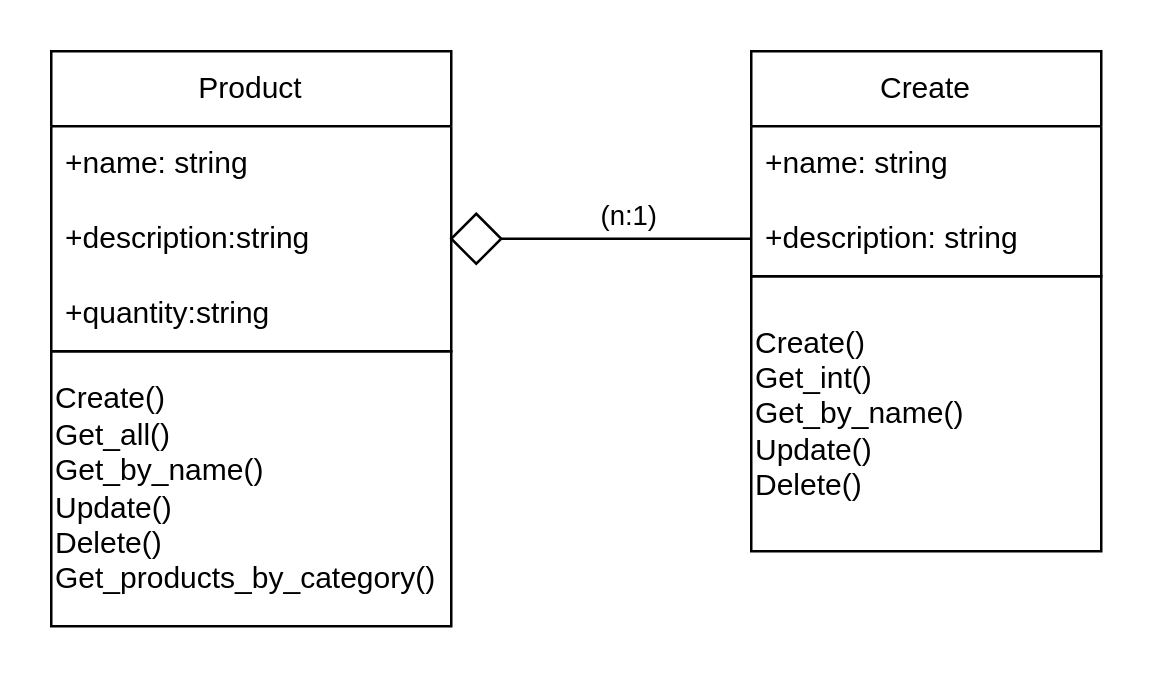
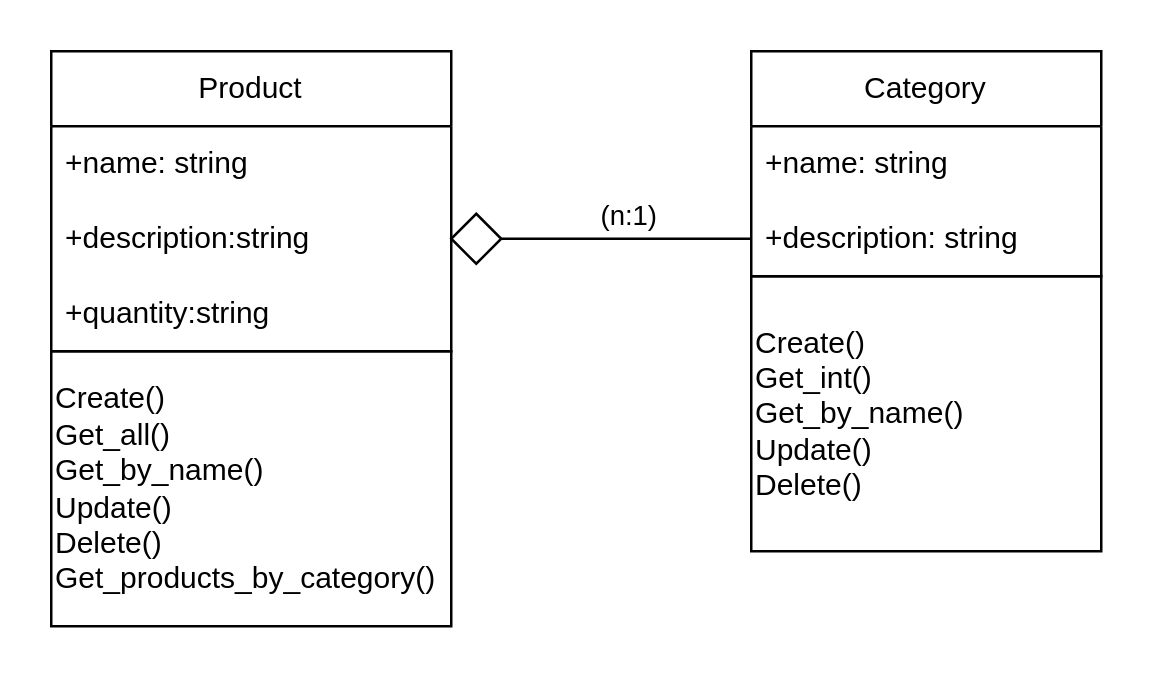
(926, 89) -> (926, 89)
